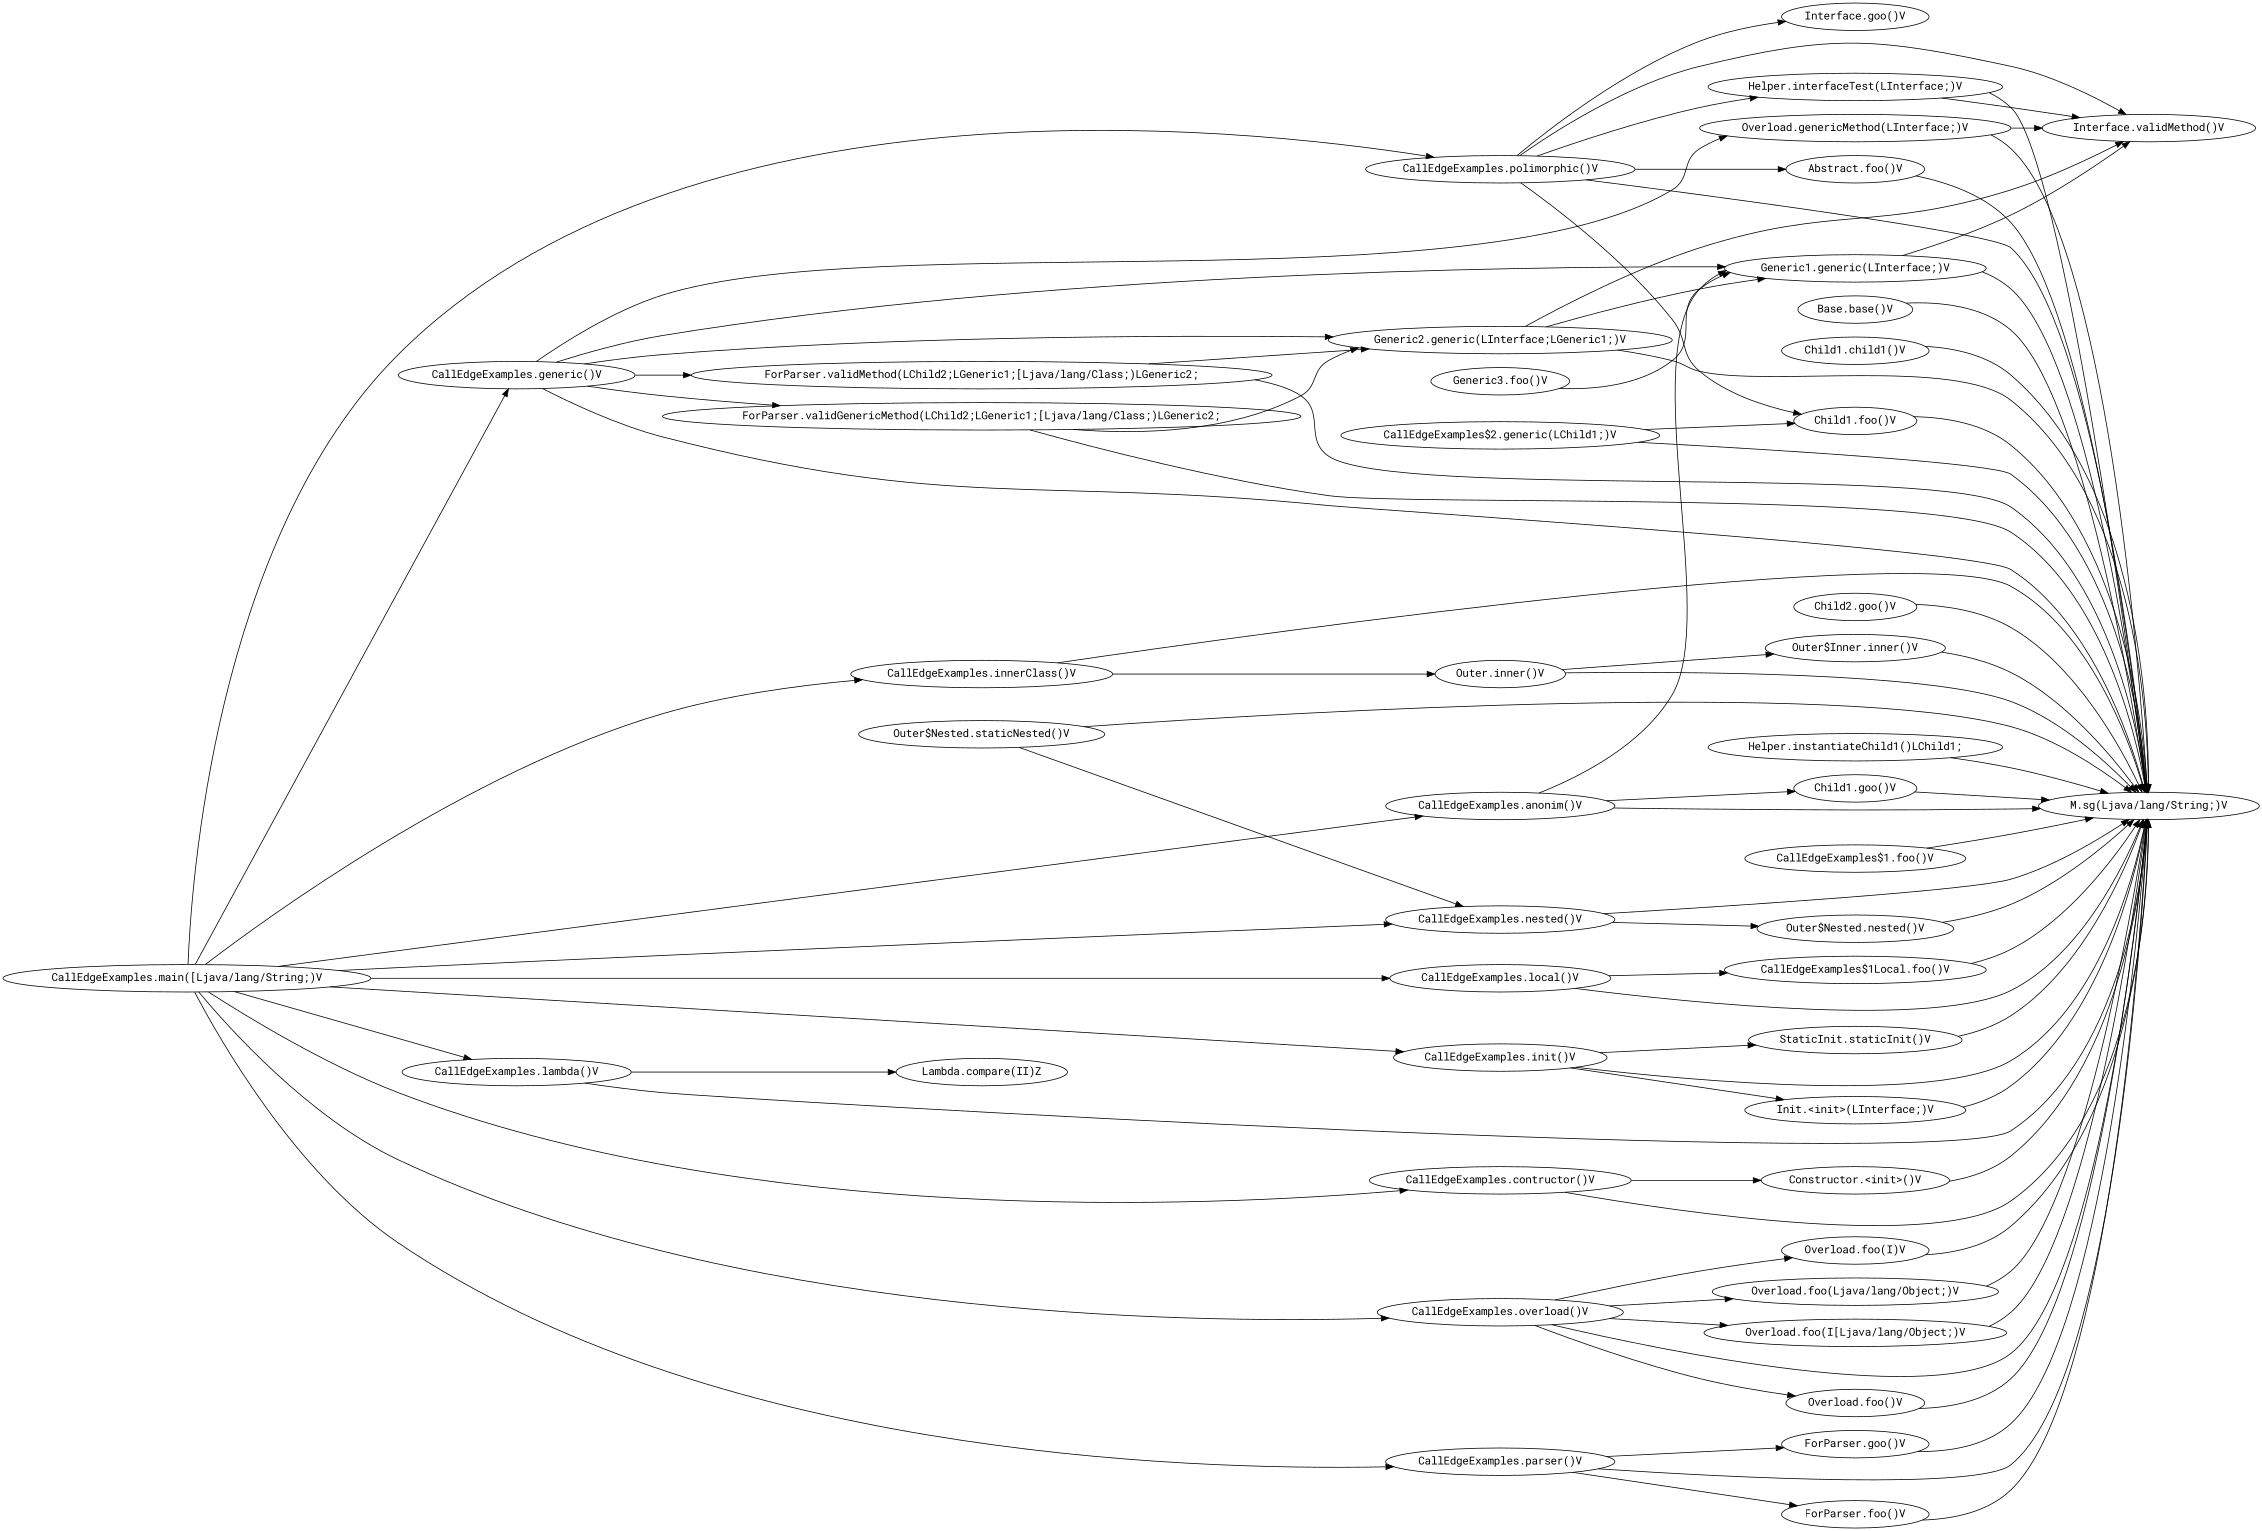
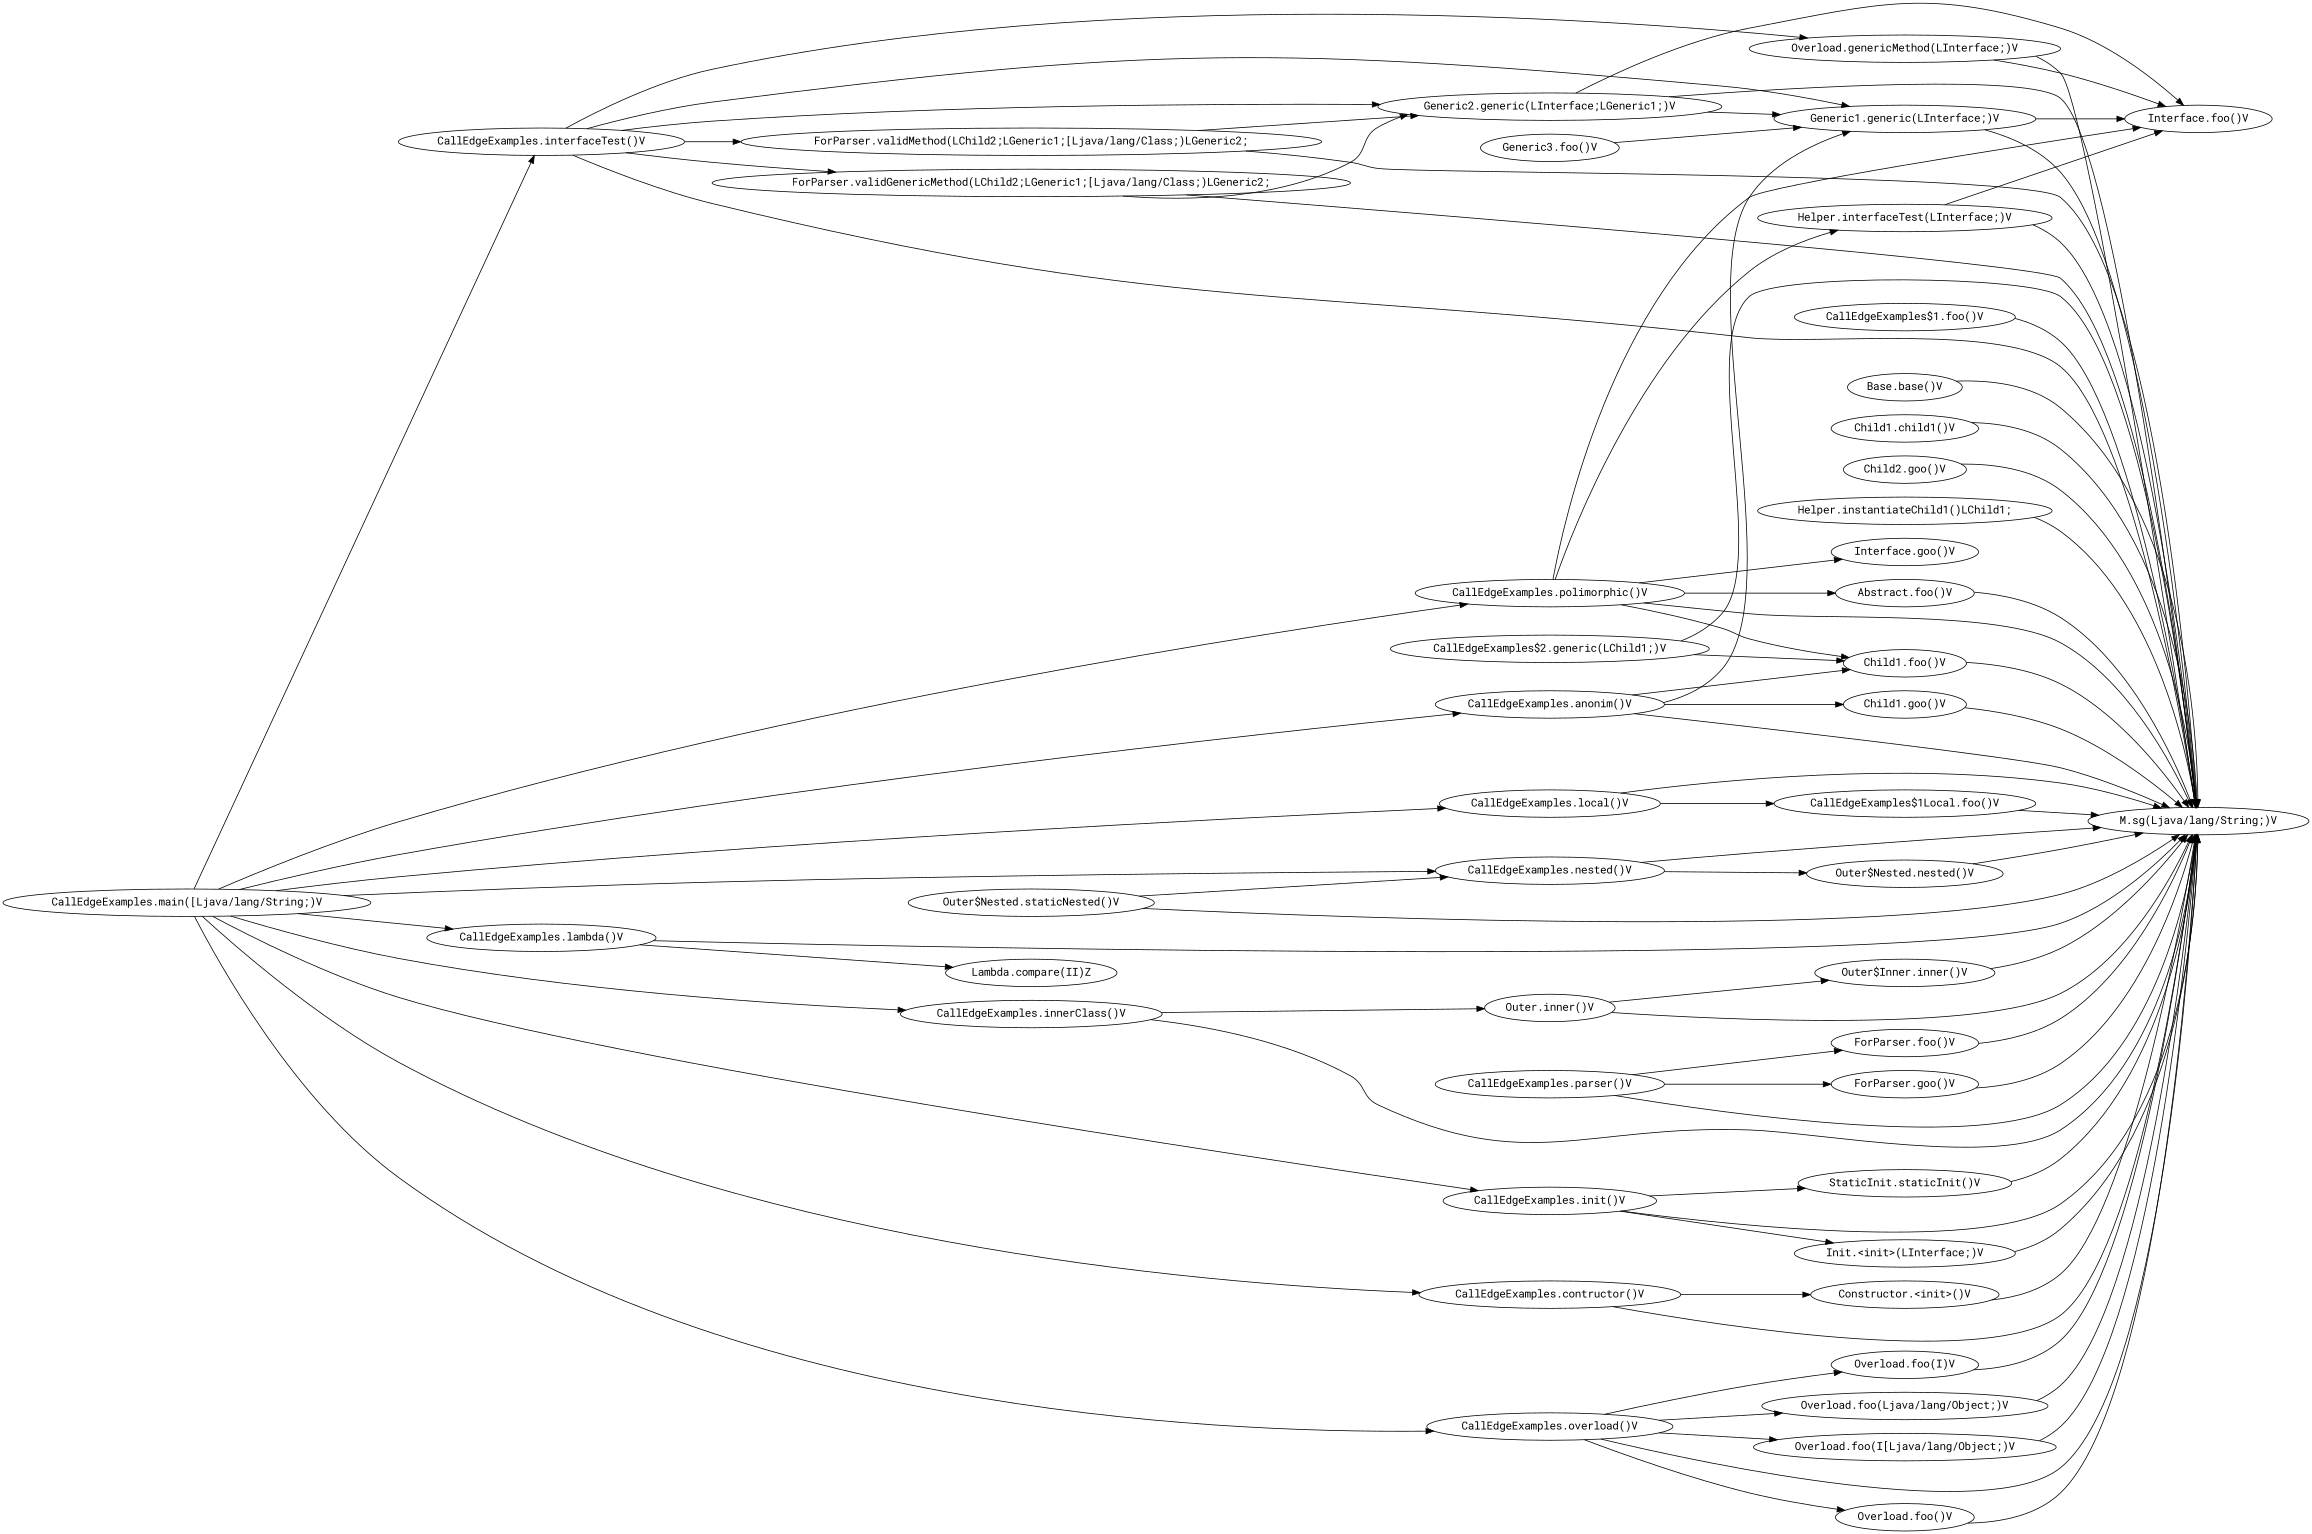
(2149, 128) -> (2198, 119)
(517, 375) -> (541, 142)
none -> (1737, 683)
(717, 1386) -> none
